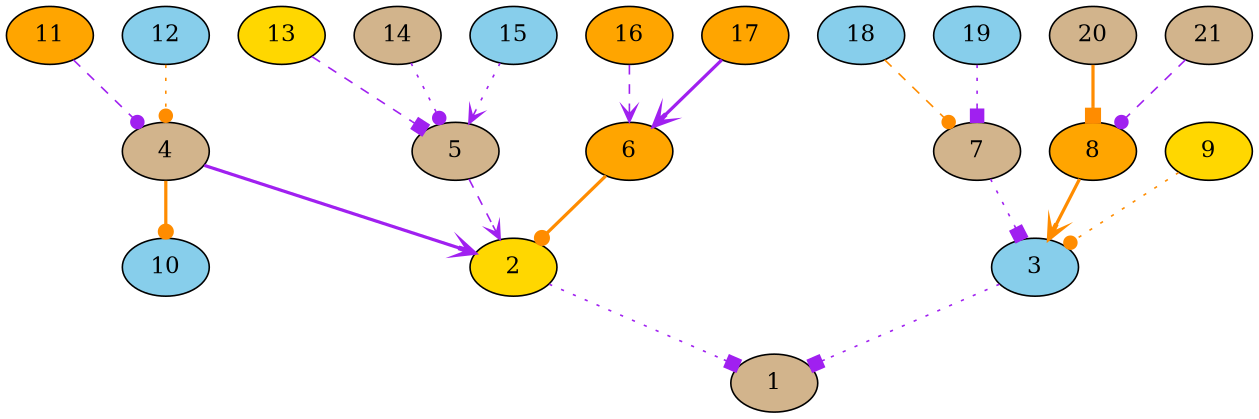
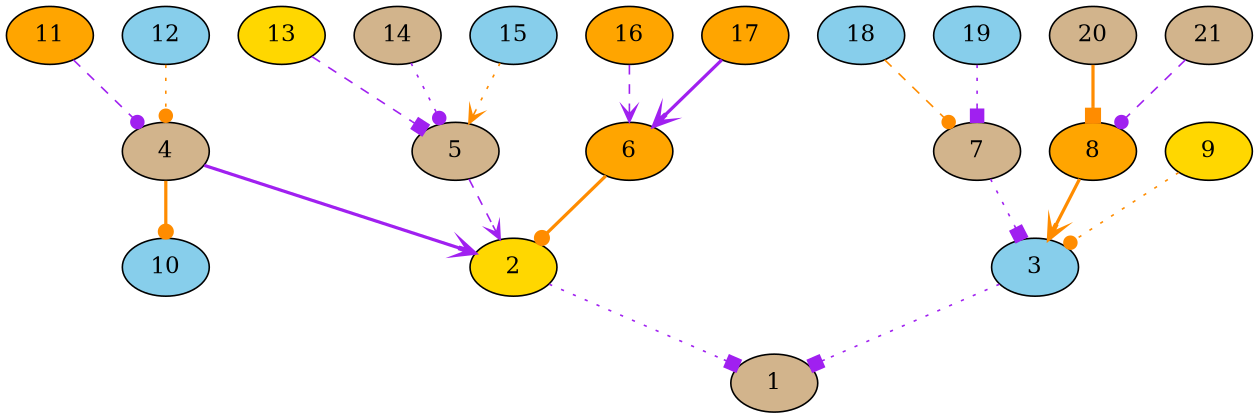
(488, 86) -> (488, 86)
